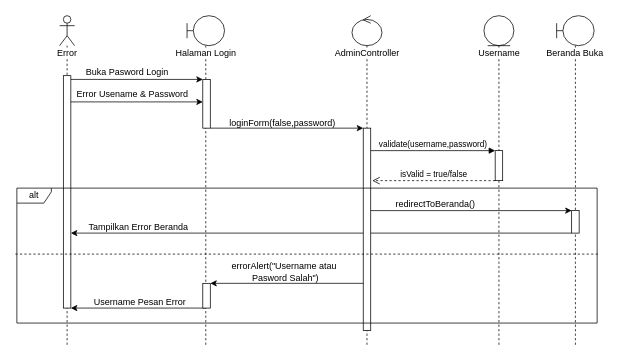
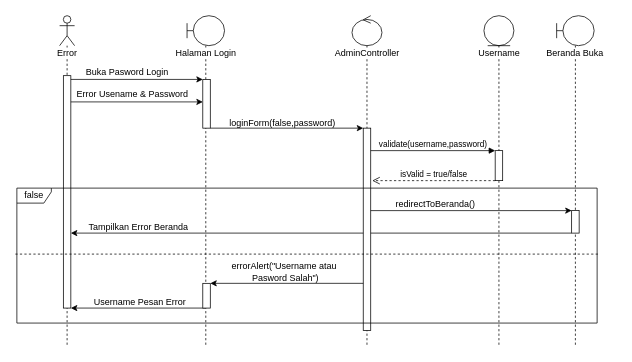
(34, 195) -> (34, 195)
